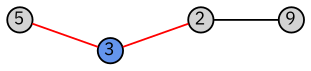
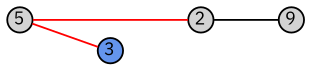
(156, 35) -> (110, 20)
